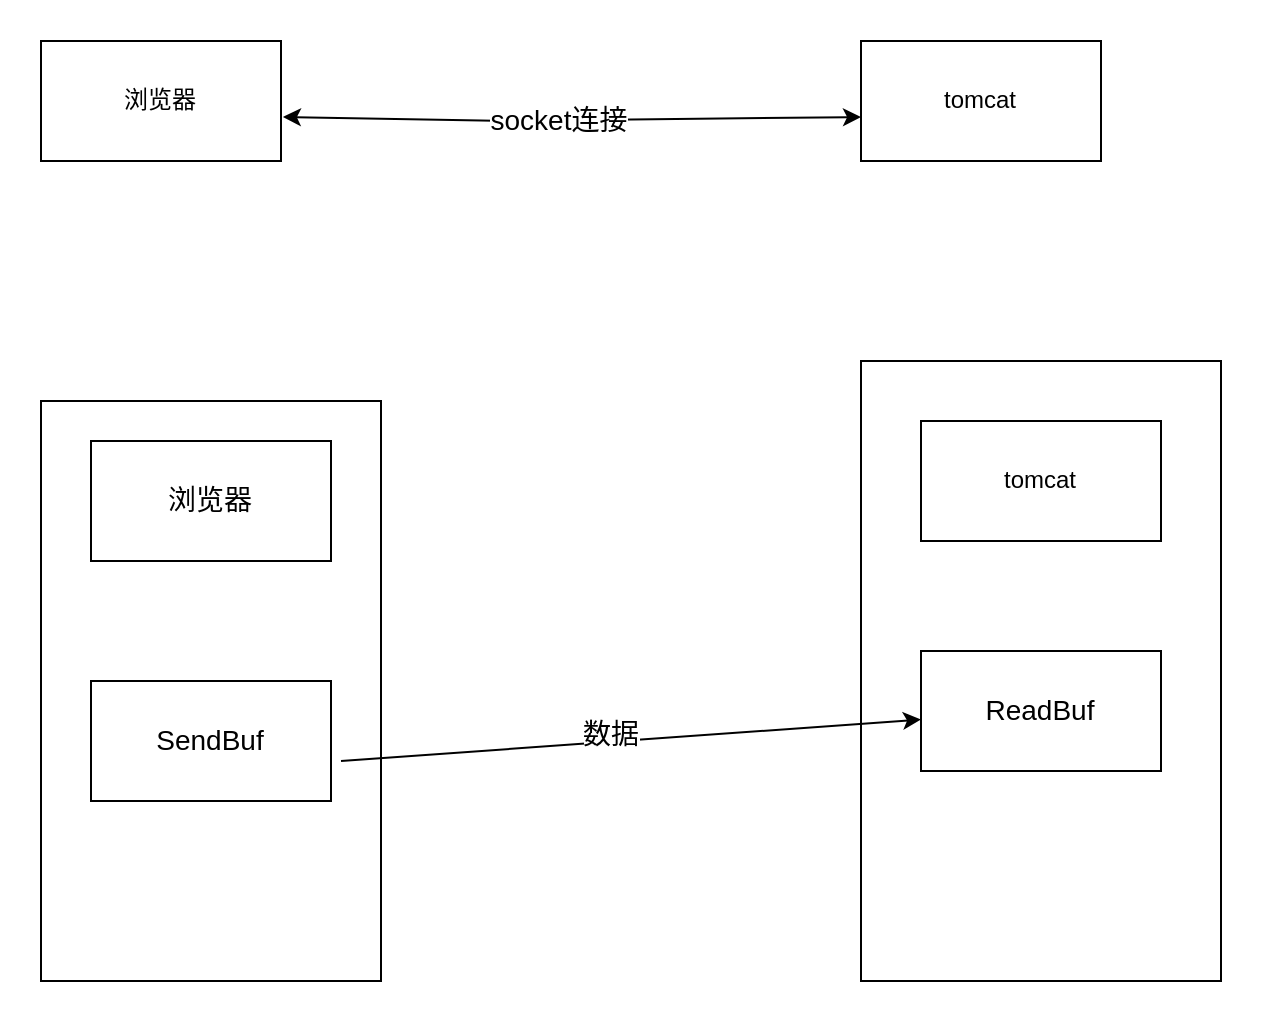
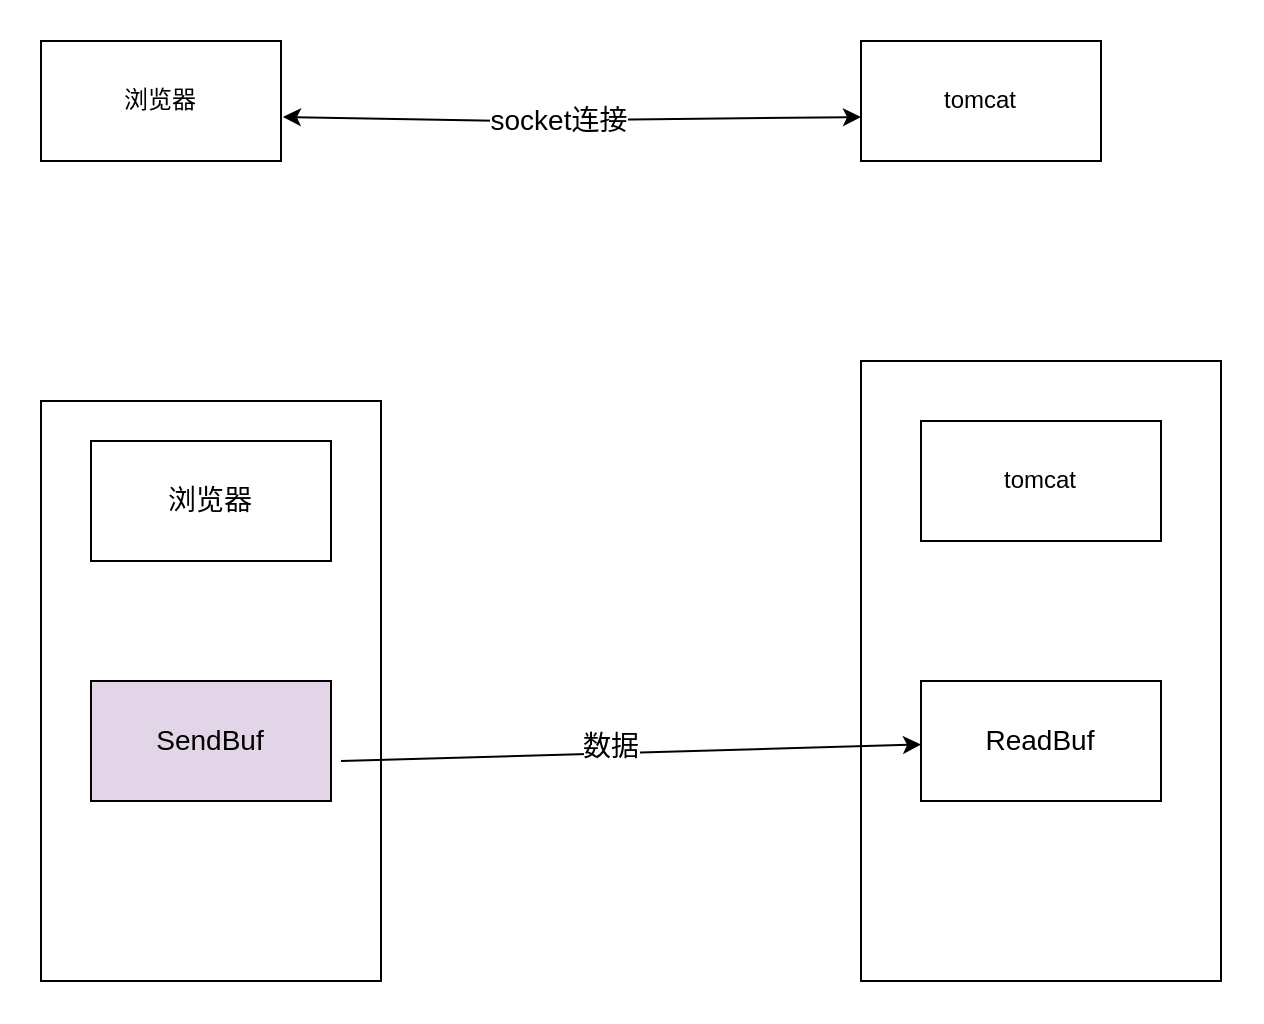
(1041, 711) -> (1041, 741)
(211, 741) -> (211, 741)
